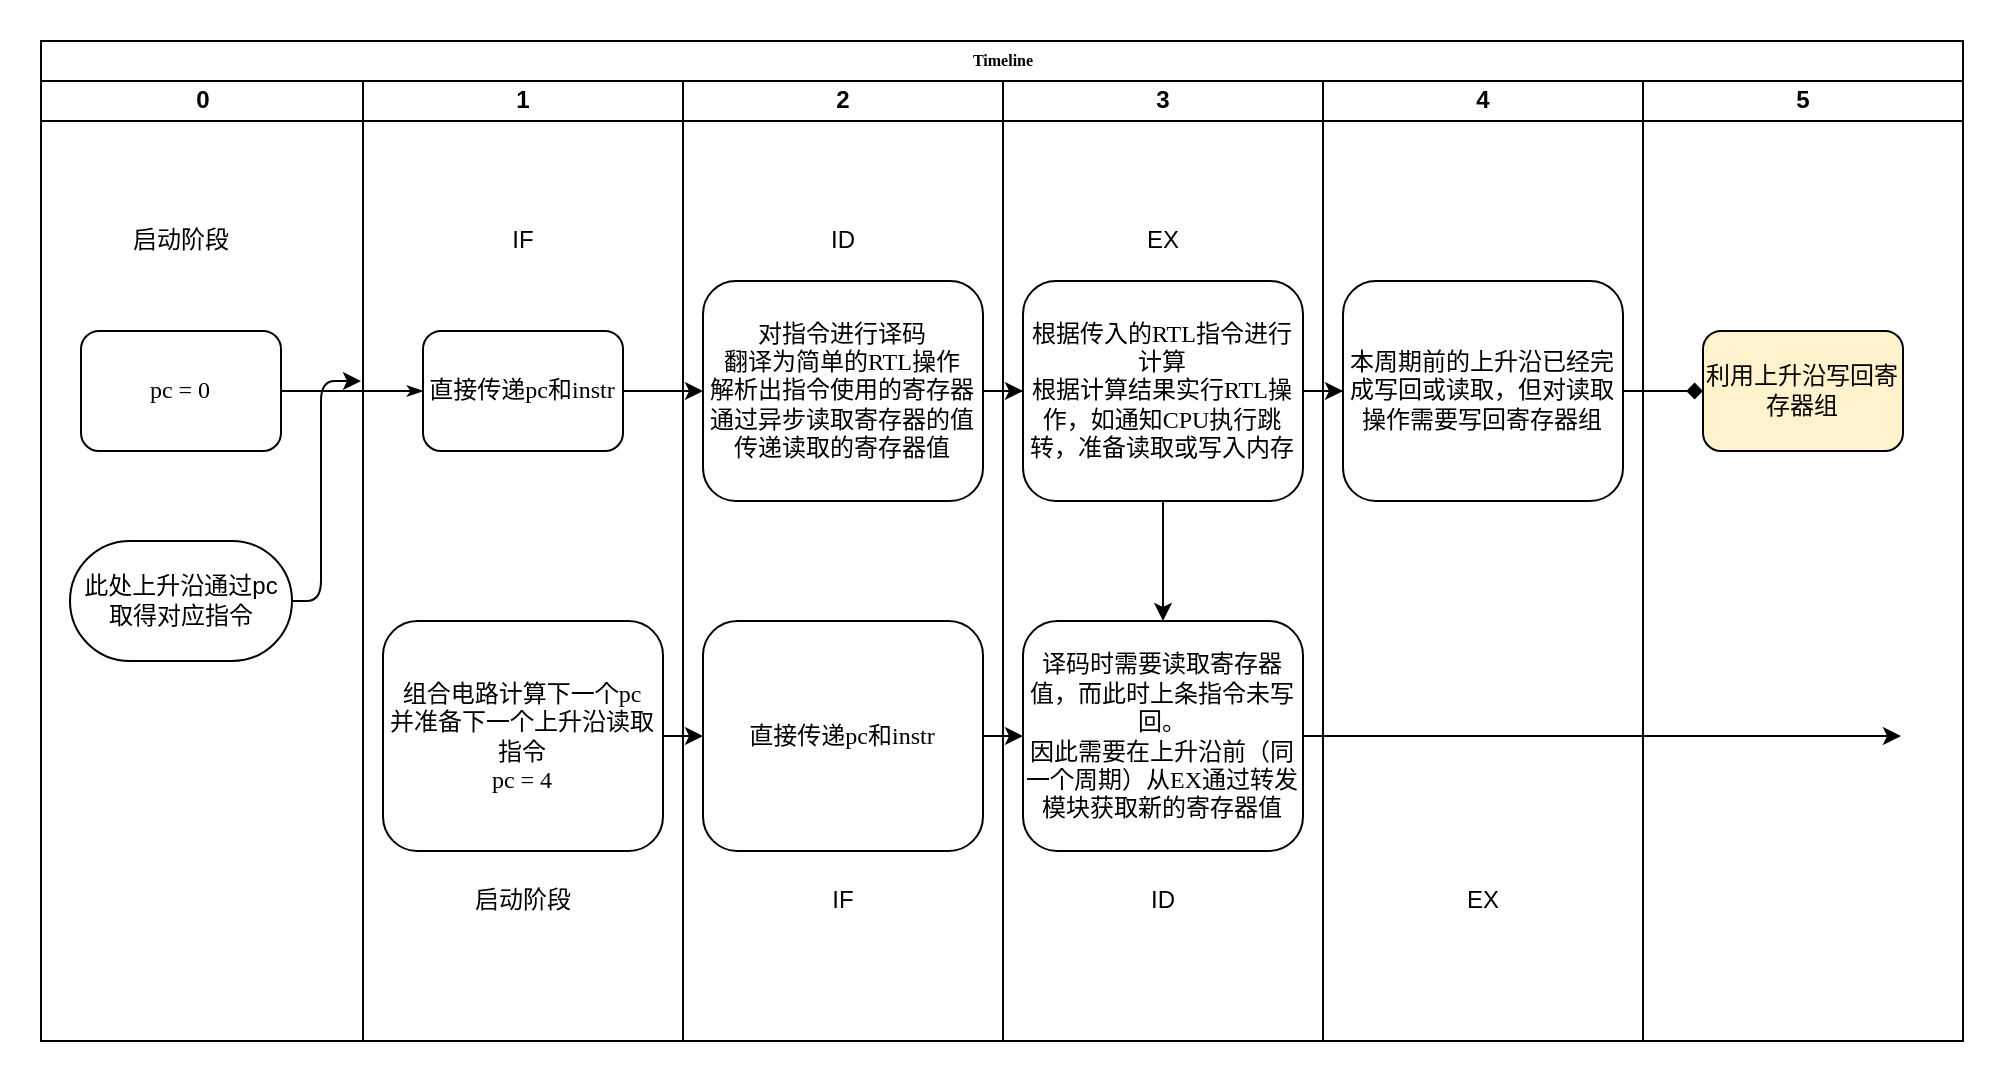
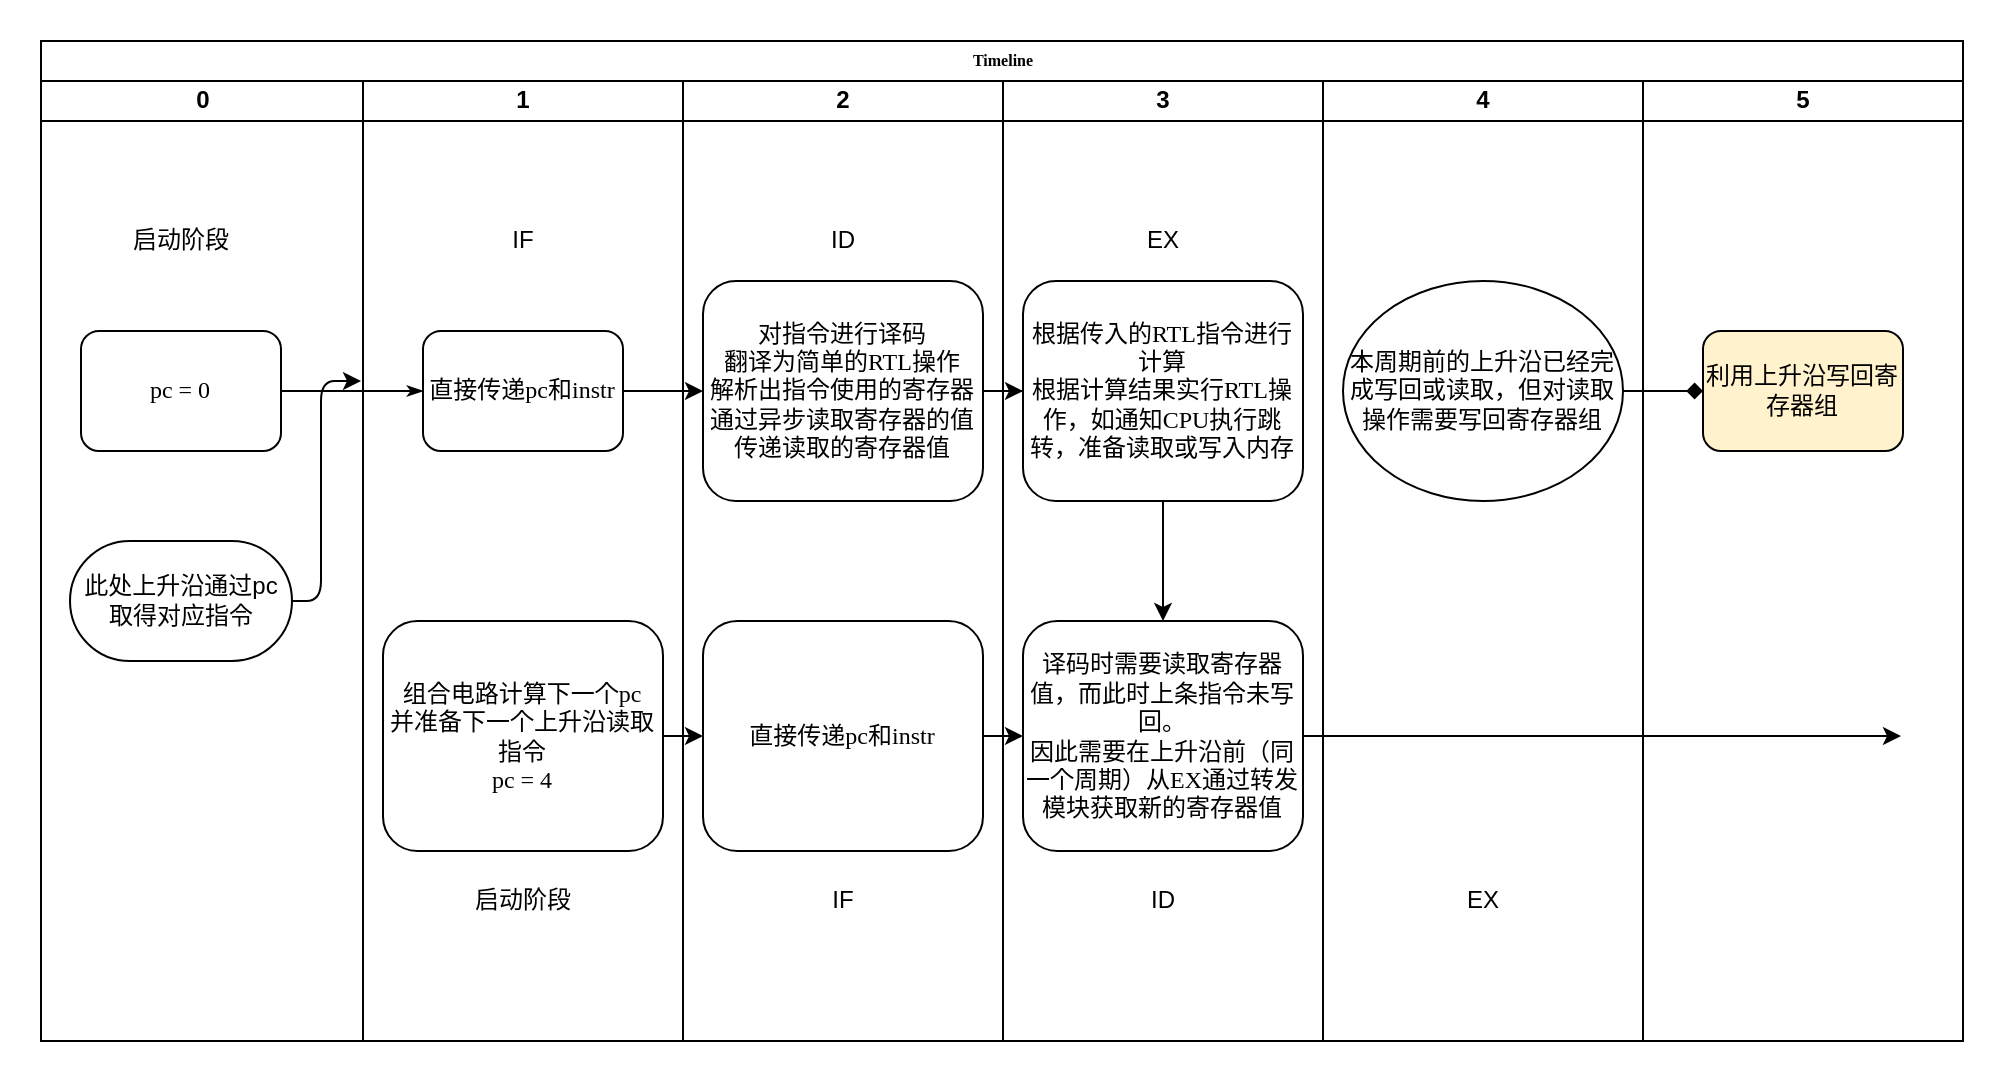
(1343, 391) -> none
(1483, 391) -> (1483, 391)
